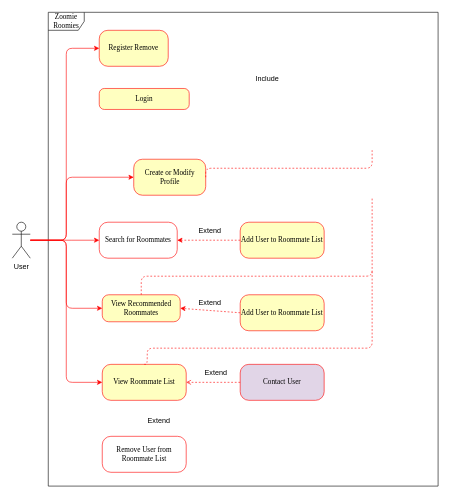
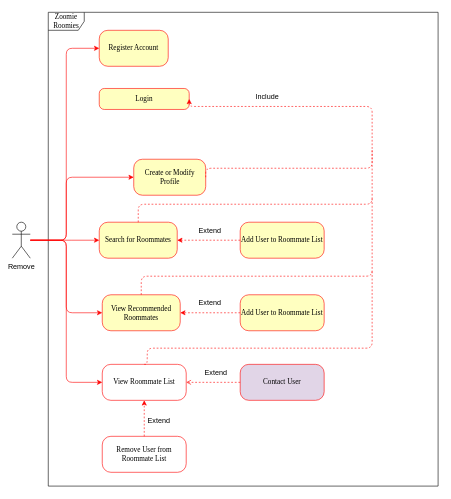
(134, 48) -> (134, 48)
(270, 78) -> (270, 96)
none -> (247, 204)
(138, 240) -> (138, 240)
(22, 267) -> (22, 267)
(141, 308) -> (141, 313)
(144, 383) -> (144, 383)
none -> (144, 405)
